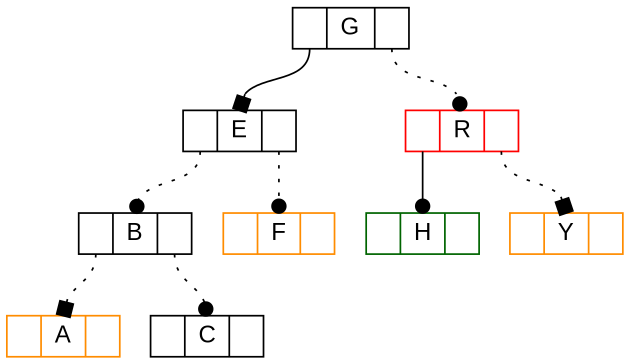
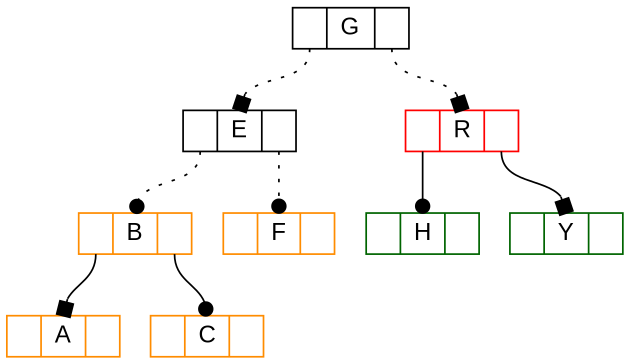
(283, 77) -> (283, 77)
(418, 77) -> (418, 77)
(526, 179) -> (526, 179)
(135, 234) -> (135, 234)
(566, 234) -> (566, 234)
(86, 279) -> (86, 279)
(186, 280) -> (186, 280)
(207, 336) -> (207, 336)
